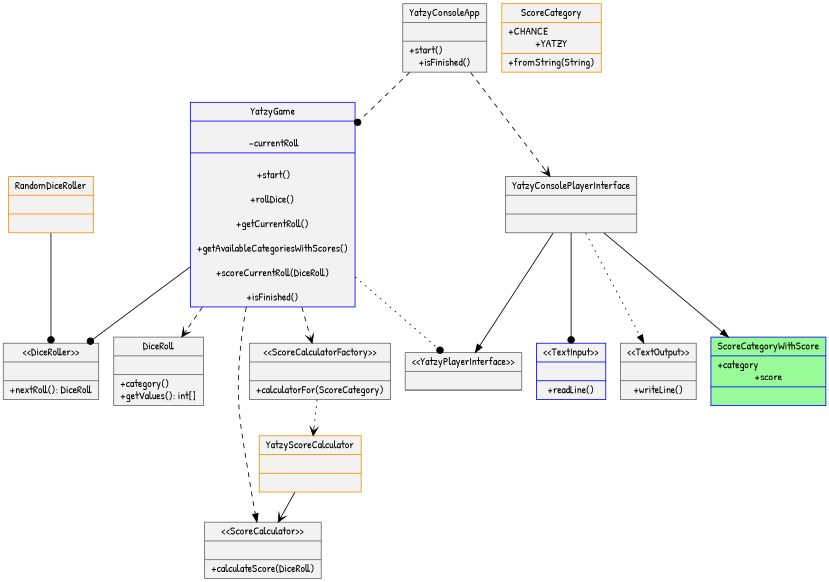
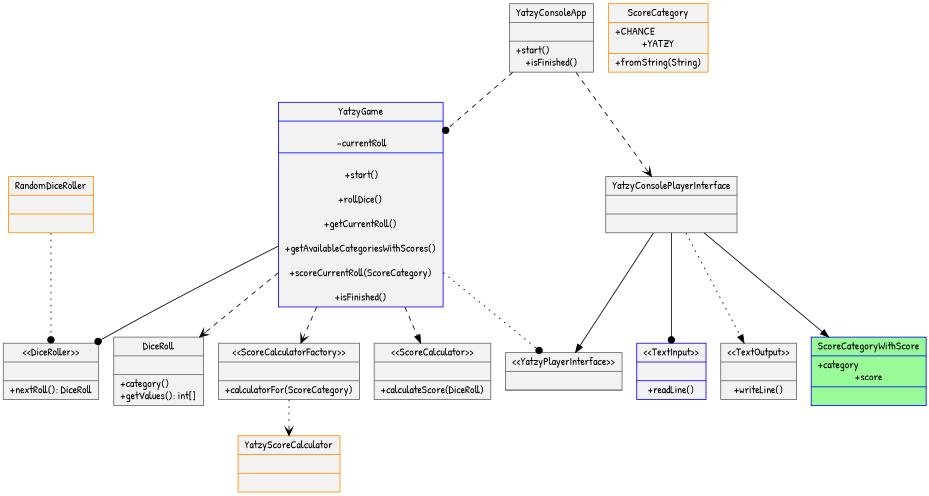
(273, 273) -> (361, 273)
(51, 285) -> (51, 285)
(289, 504) -> none
